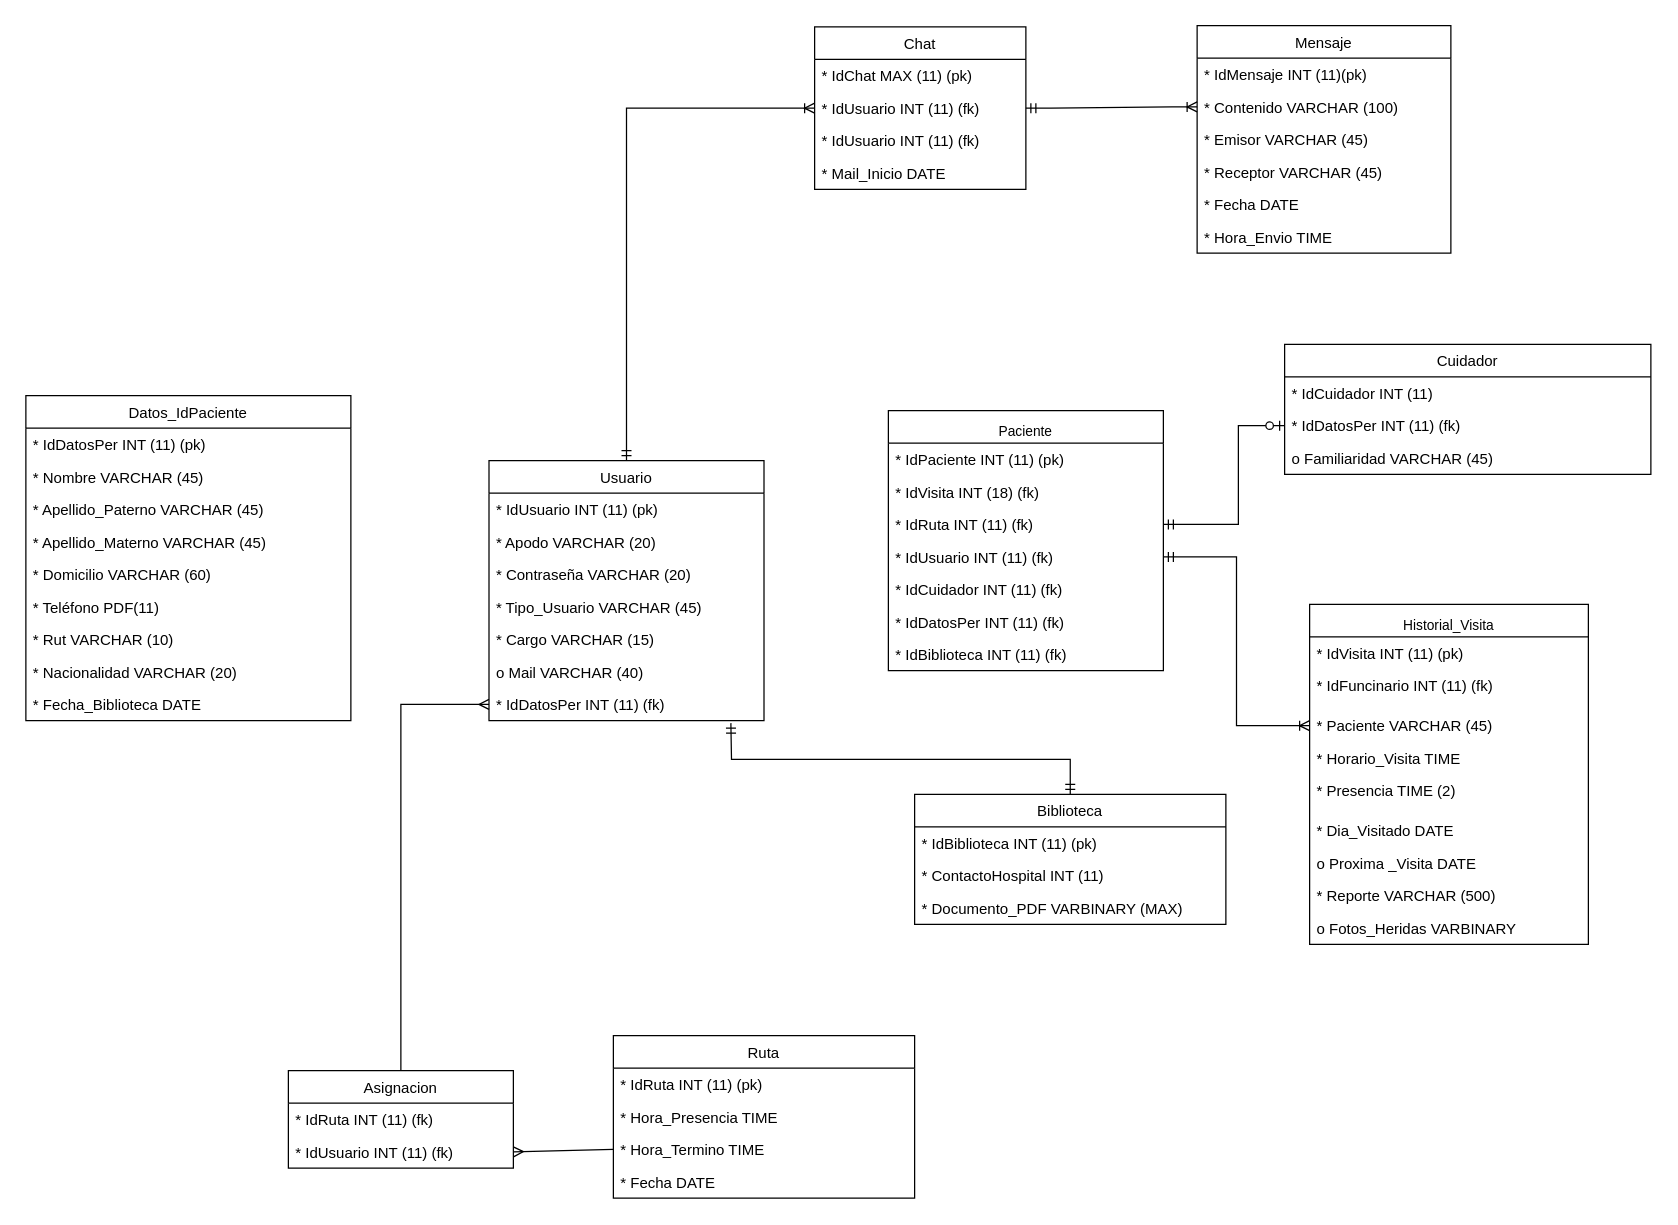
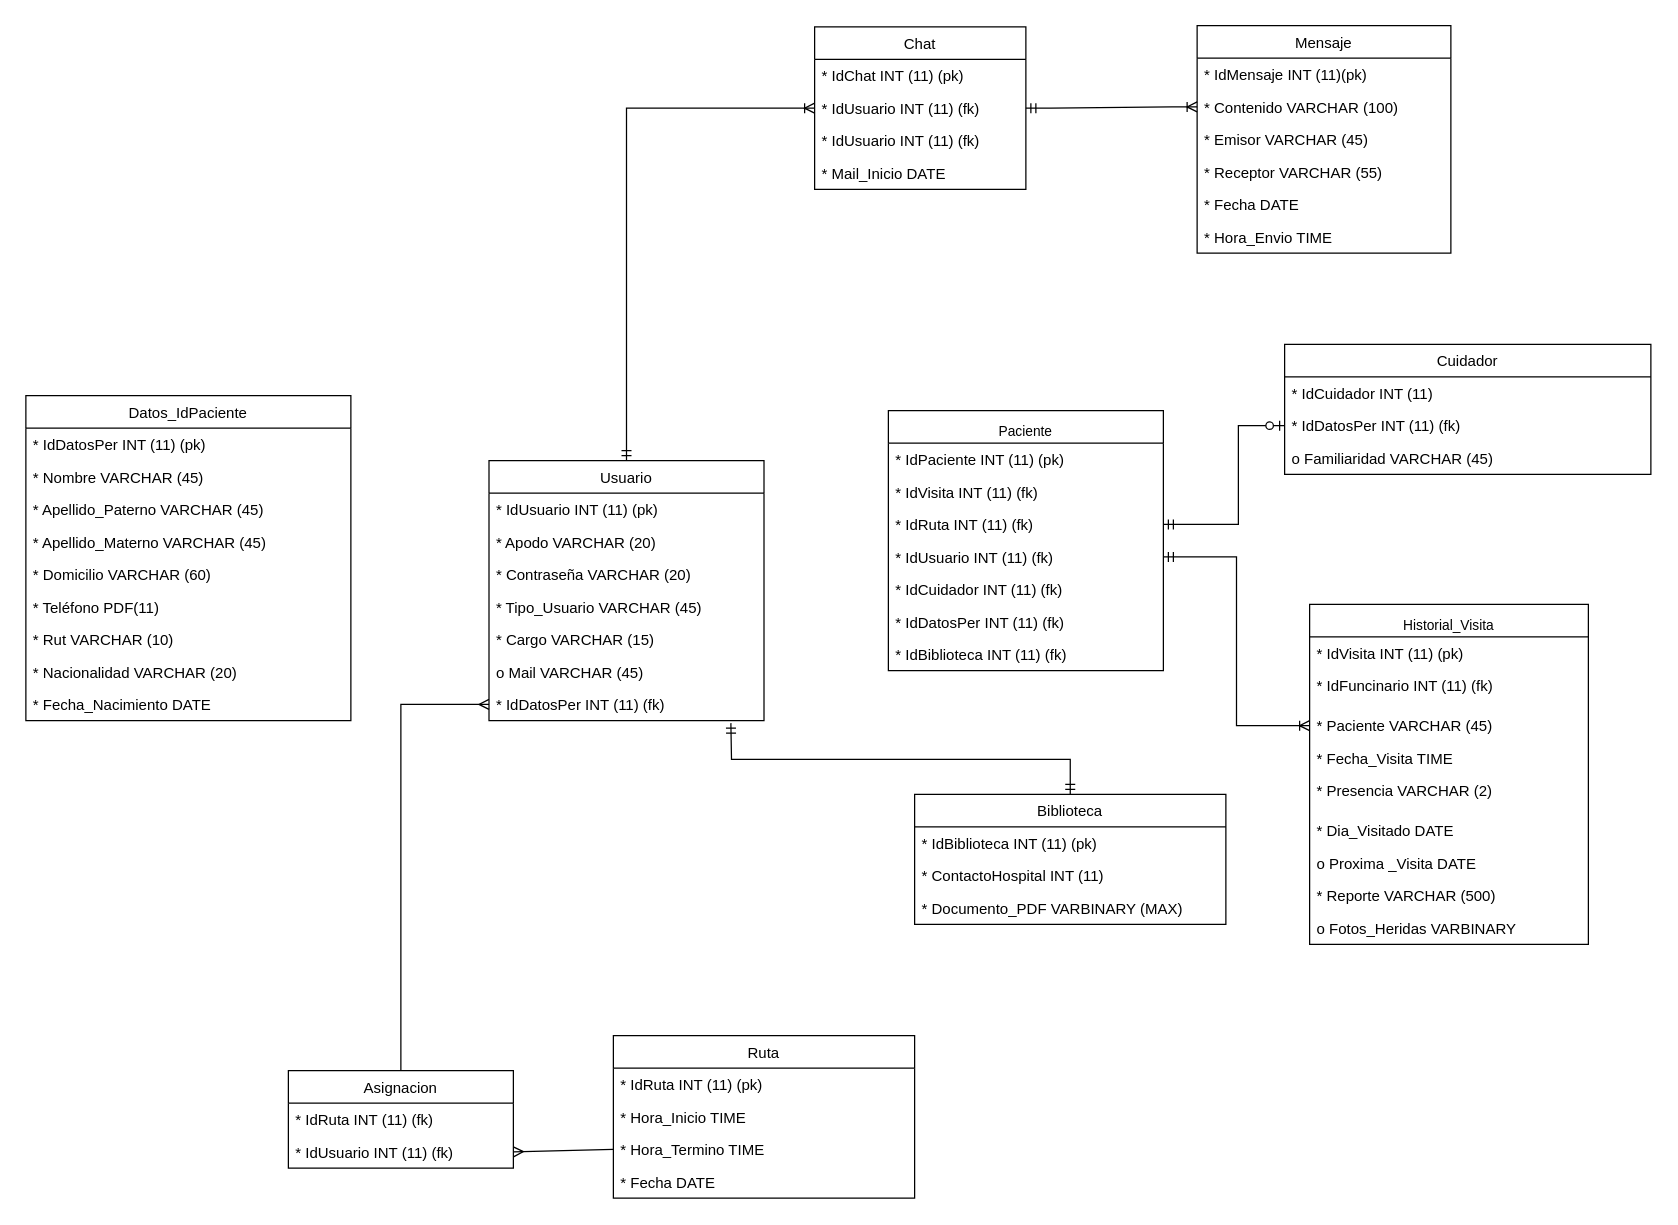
(906, 76) -> (906, 76)
(1295, 173) -> (1295, 173)
(984, 493) -> (984, 493)
(566, 673) -> (566, 673)
(119, 705) -> (121, 705)
(1395, 759) -> (1388, 759)
(1392, 791) -> (1405, 791)
(702, 1118) -> (688, 1118)
